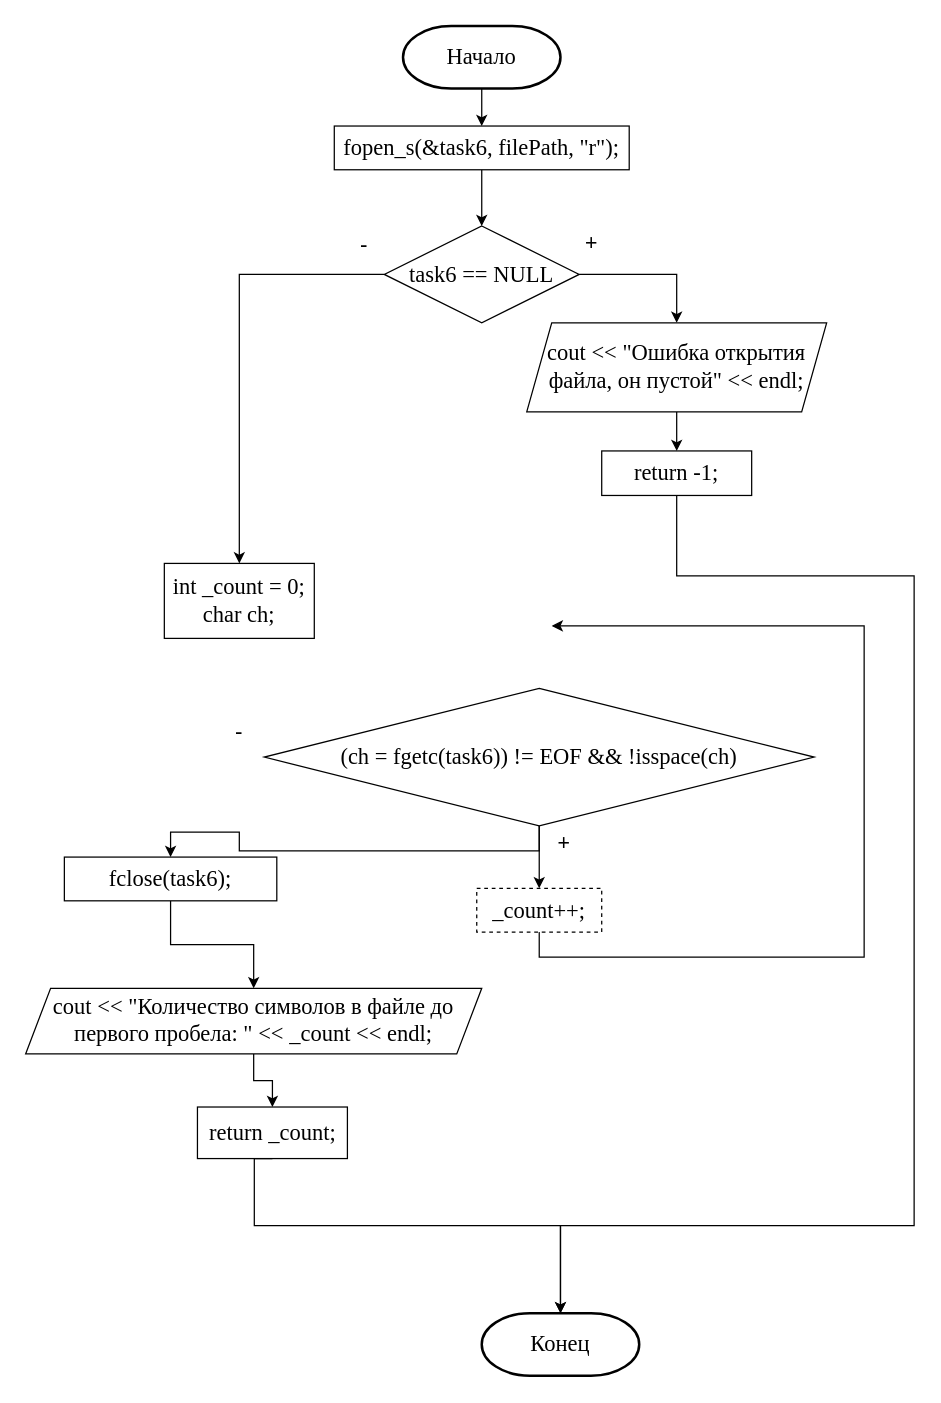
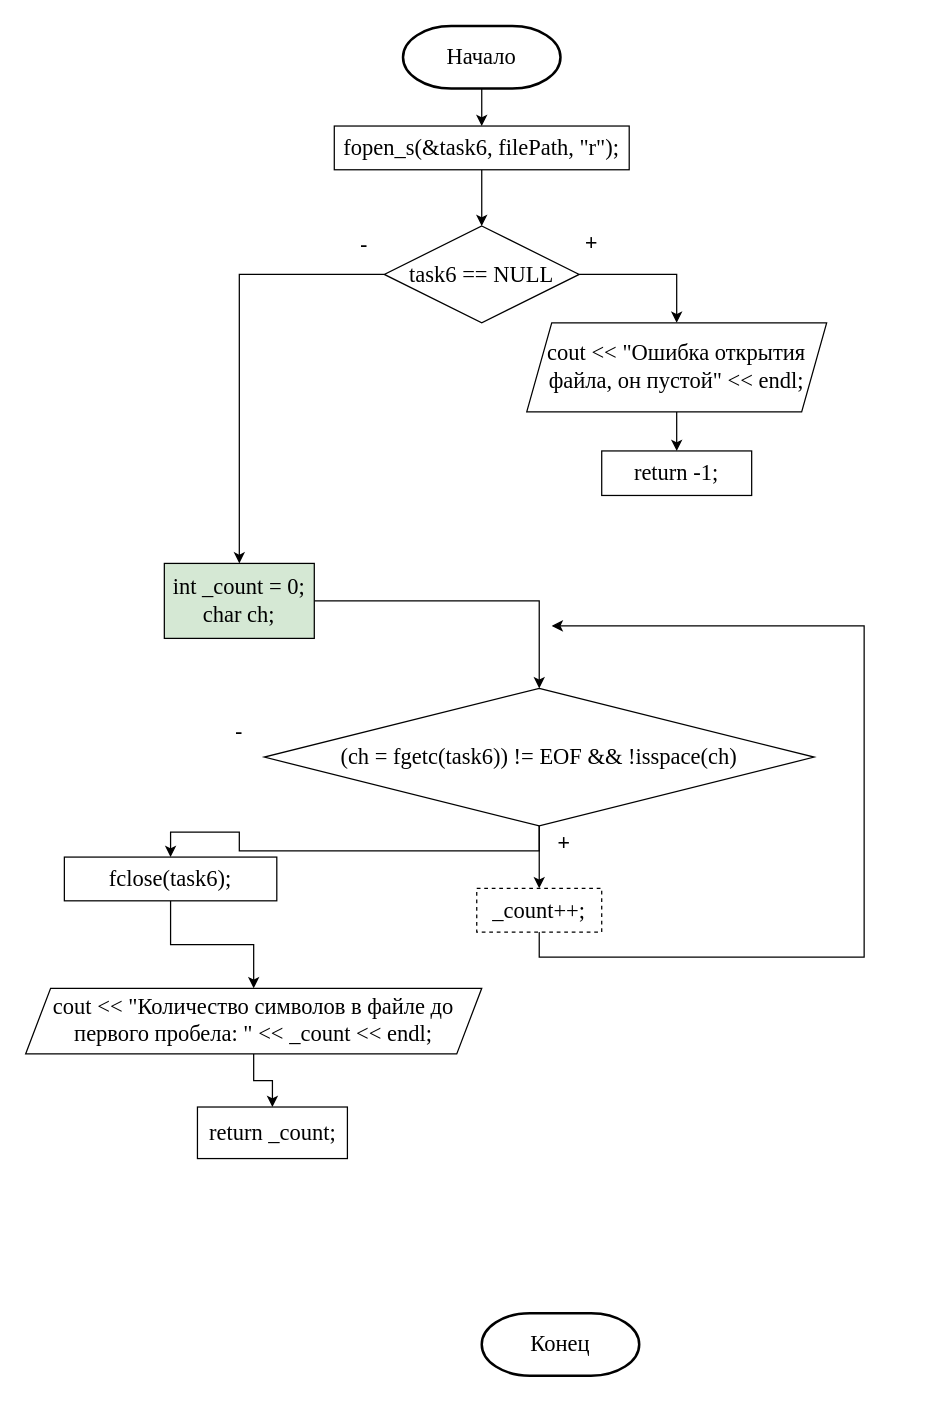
(239, 601) -> (239, 601)
none -> (466, 601)
(914, 918) -> none
(371, 1226) -> none
